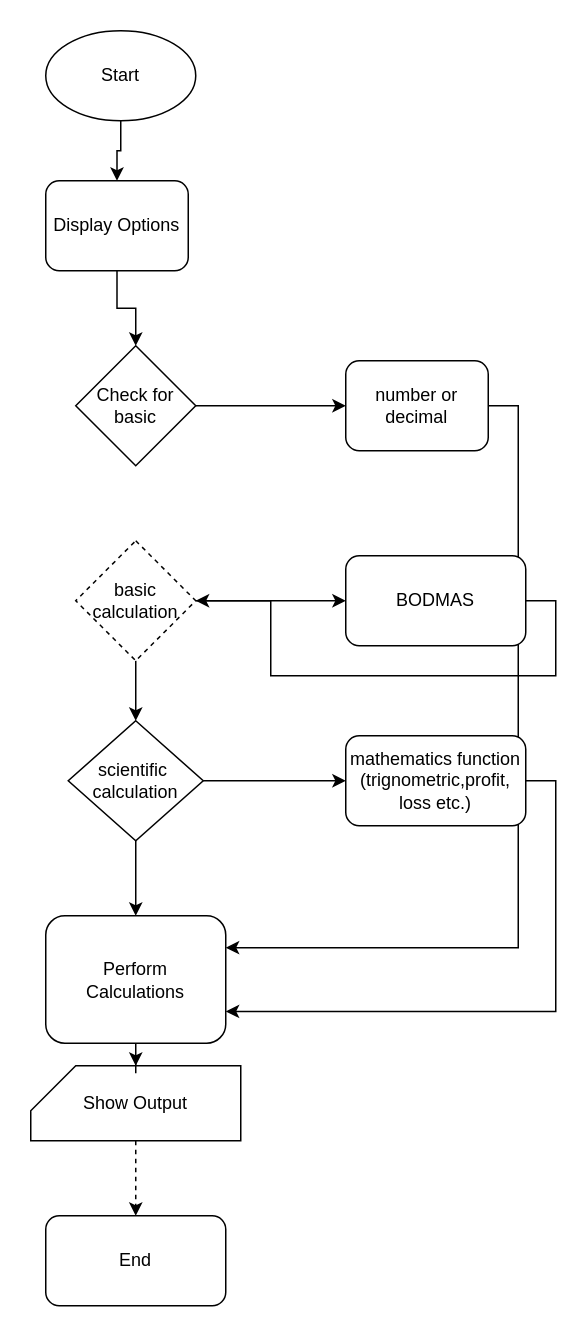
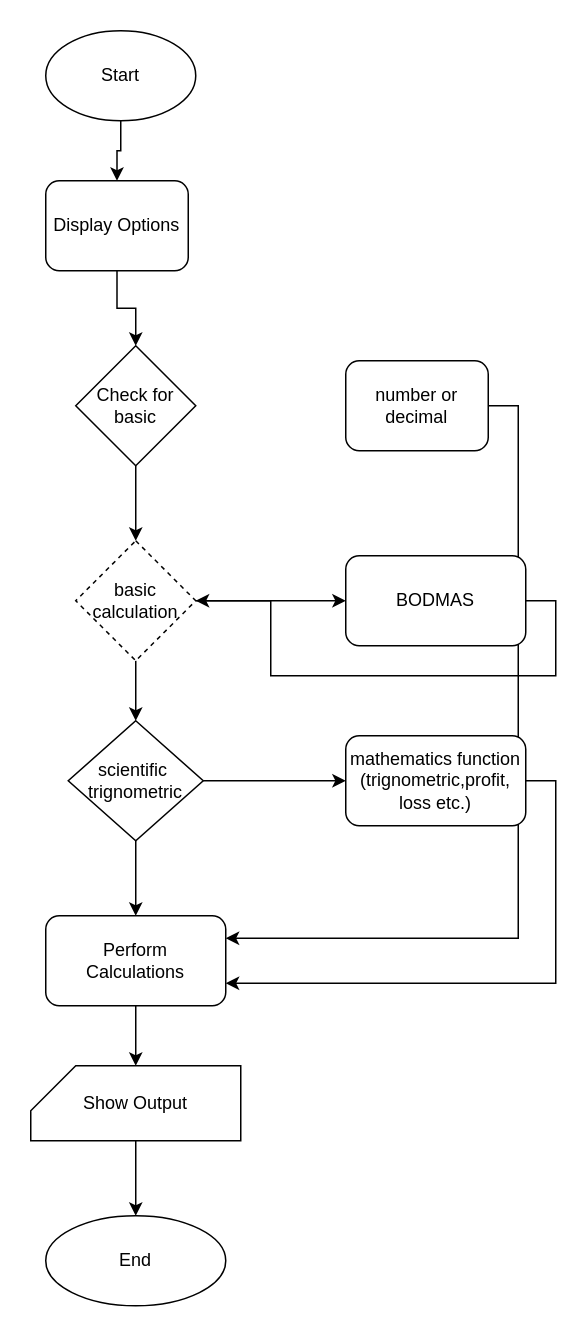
(266, 406) -> none
none -> (136, 498)
(136, 781) -> (136, 781)
(136, 980) -> (136, 961)
(136, 1174) -> (136, 1174)
(136, 1261) -> (136, 1261)
